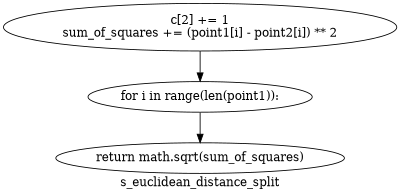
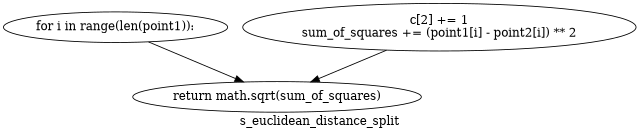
(200, 62) -> (353, 64)
